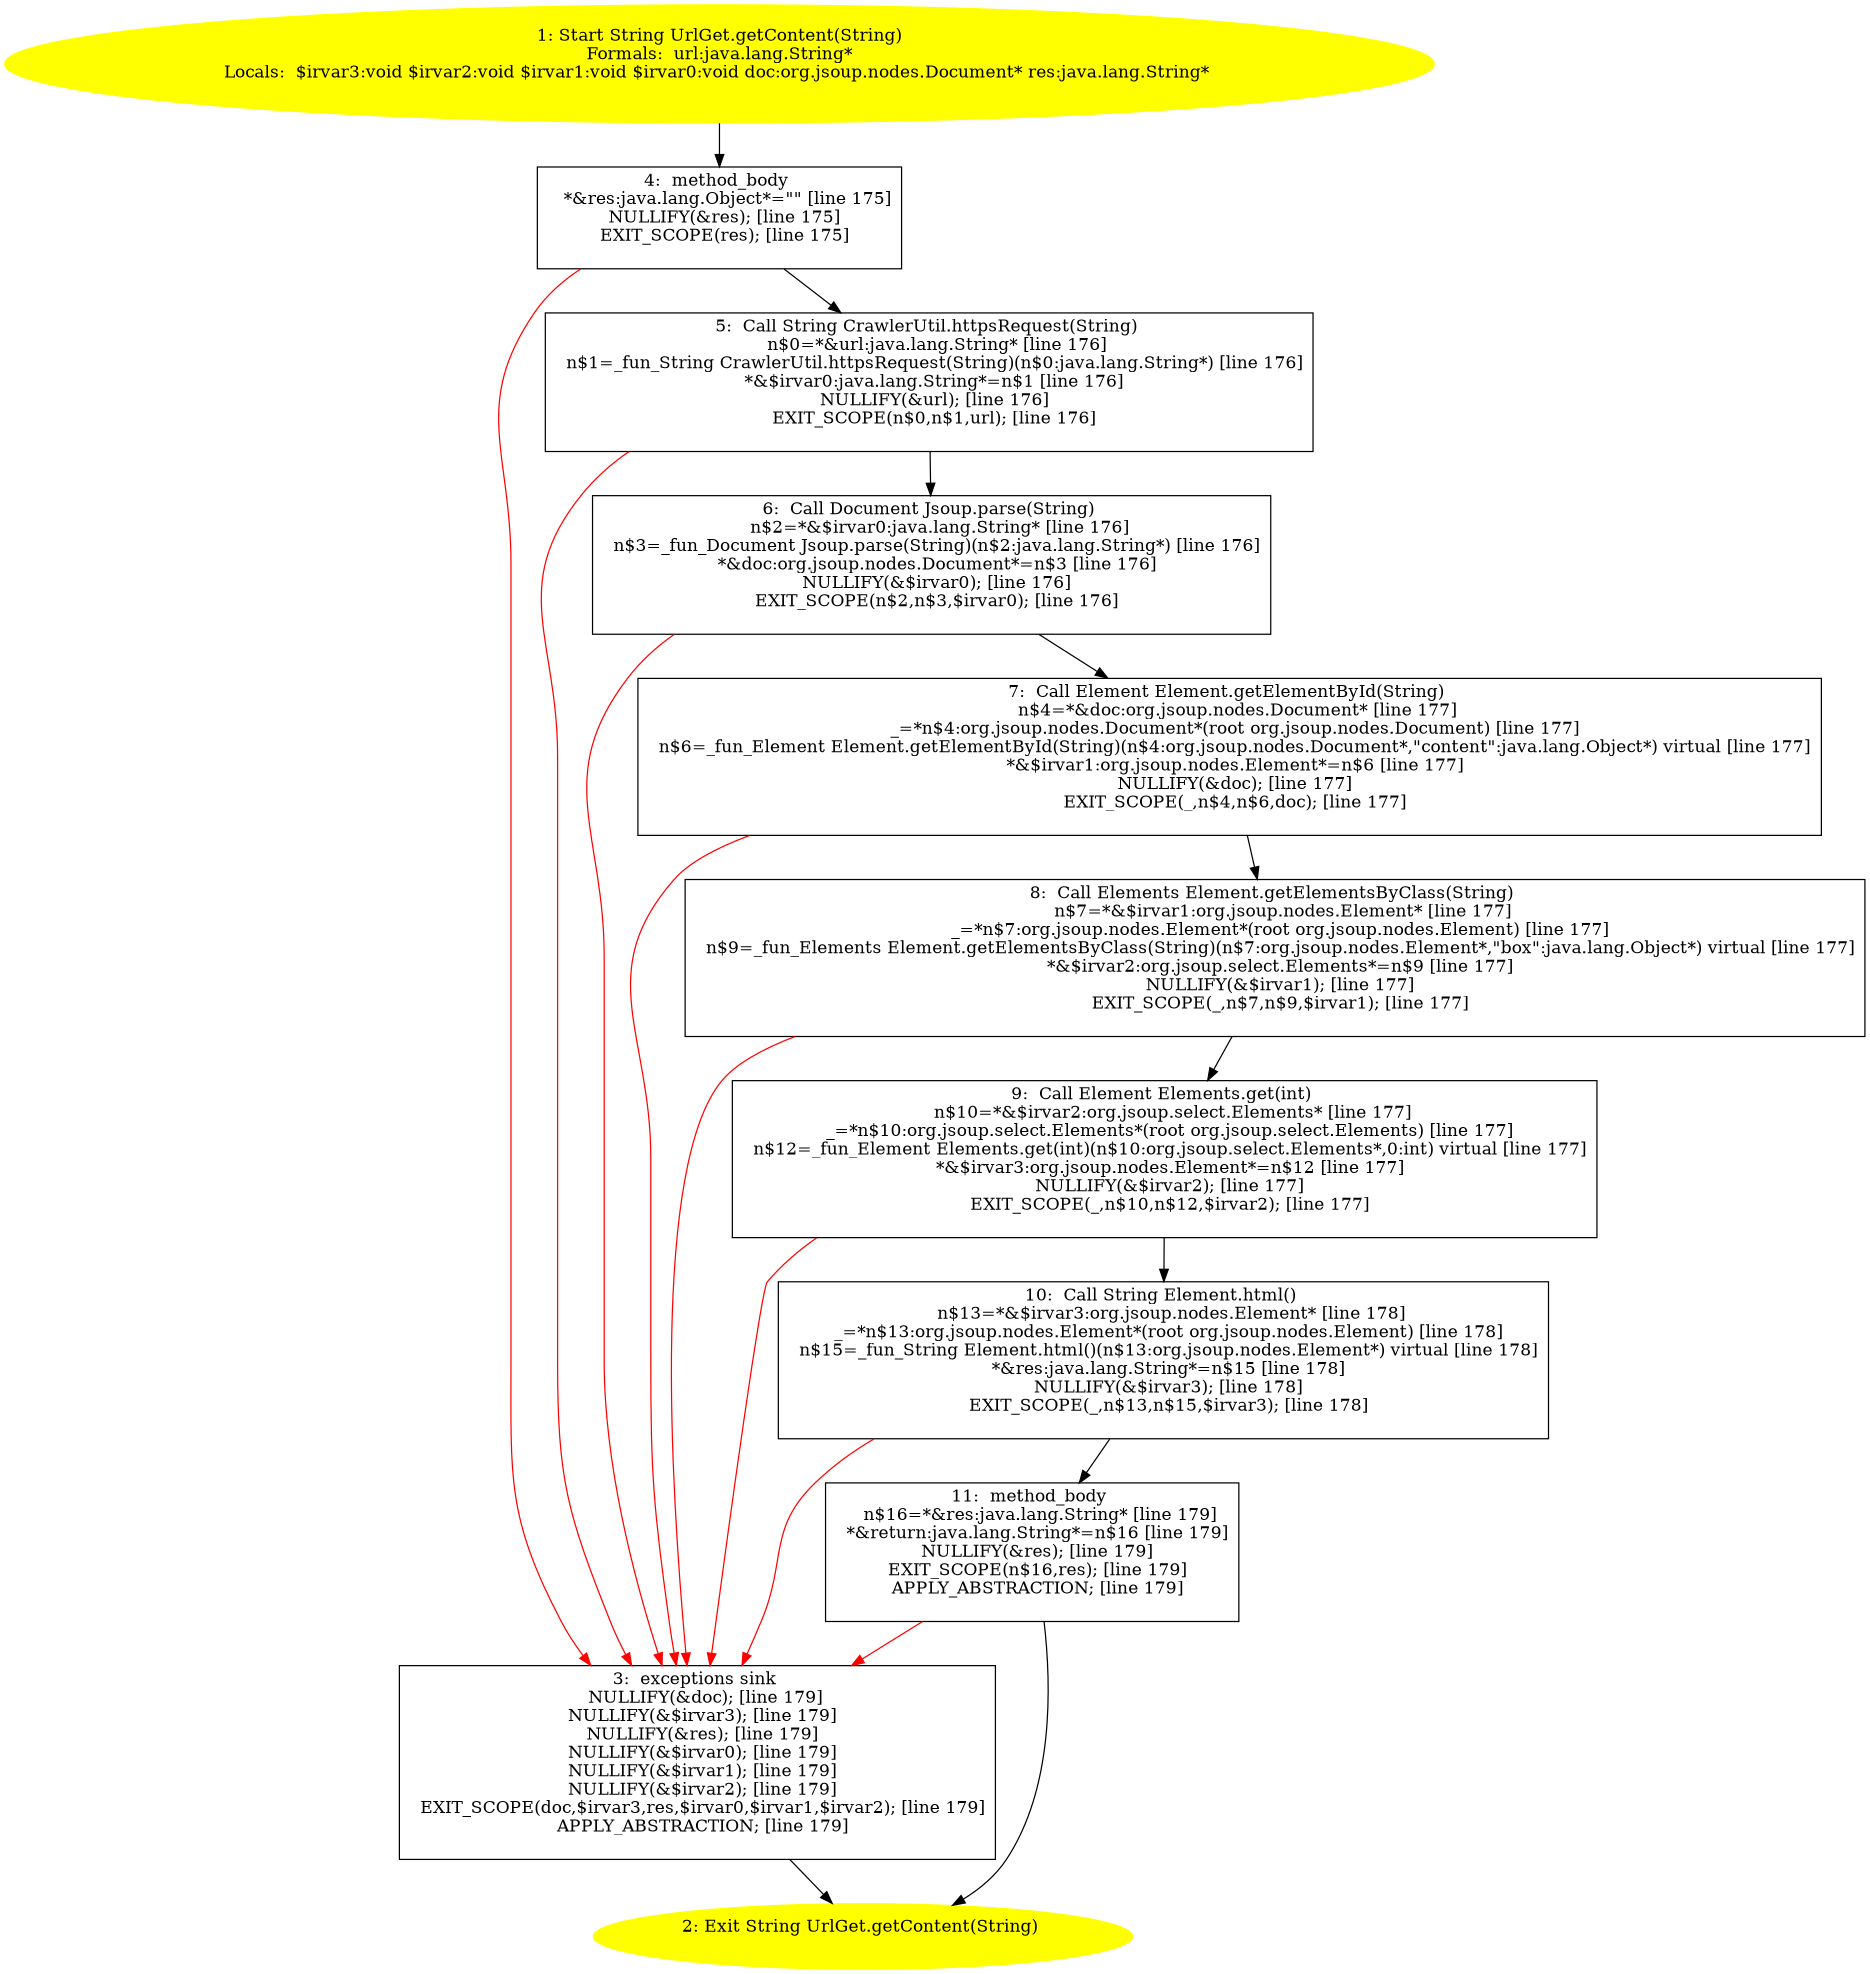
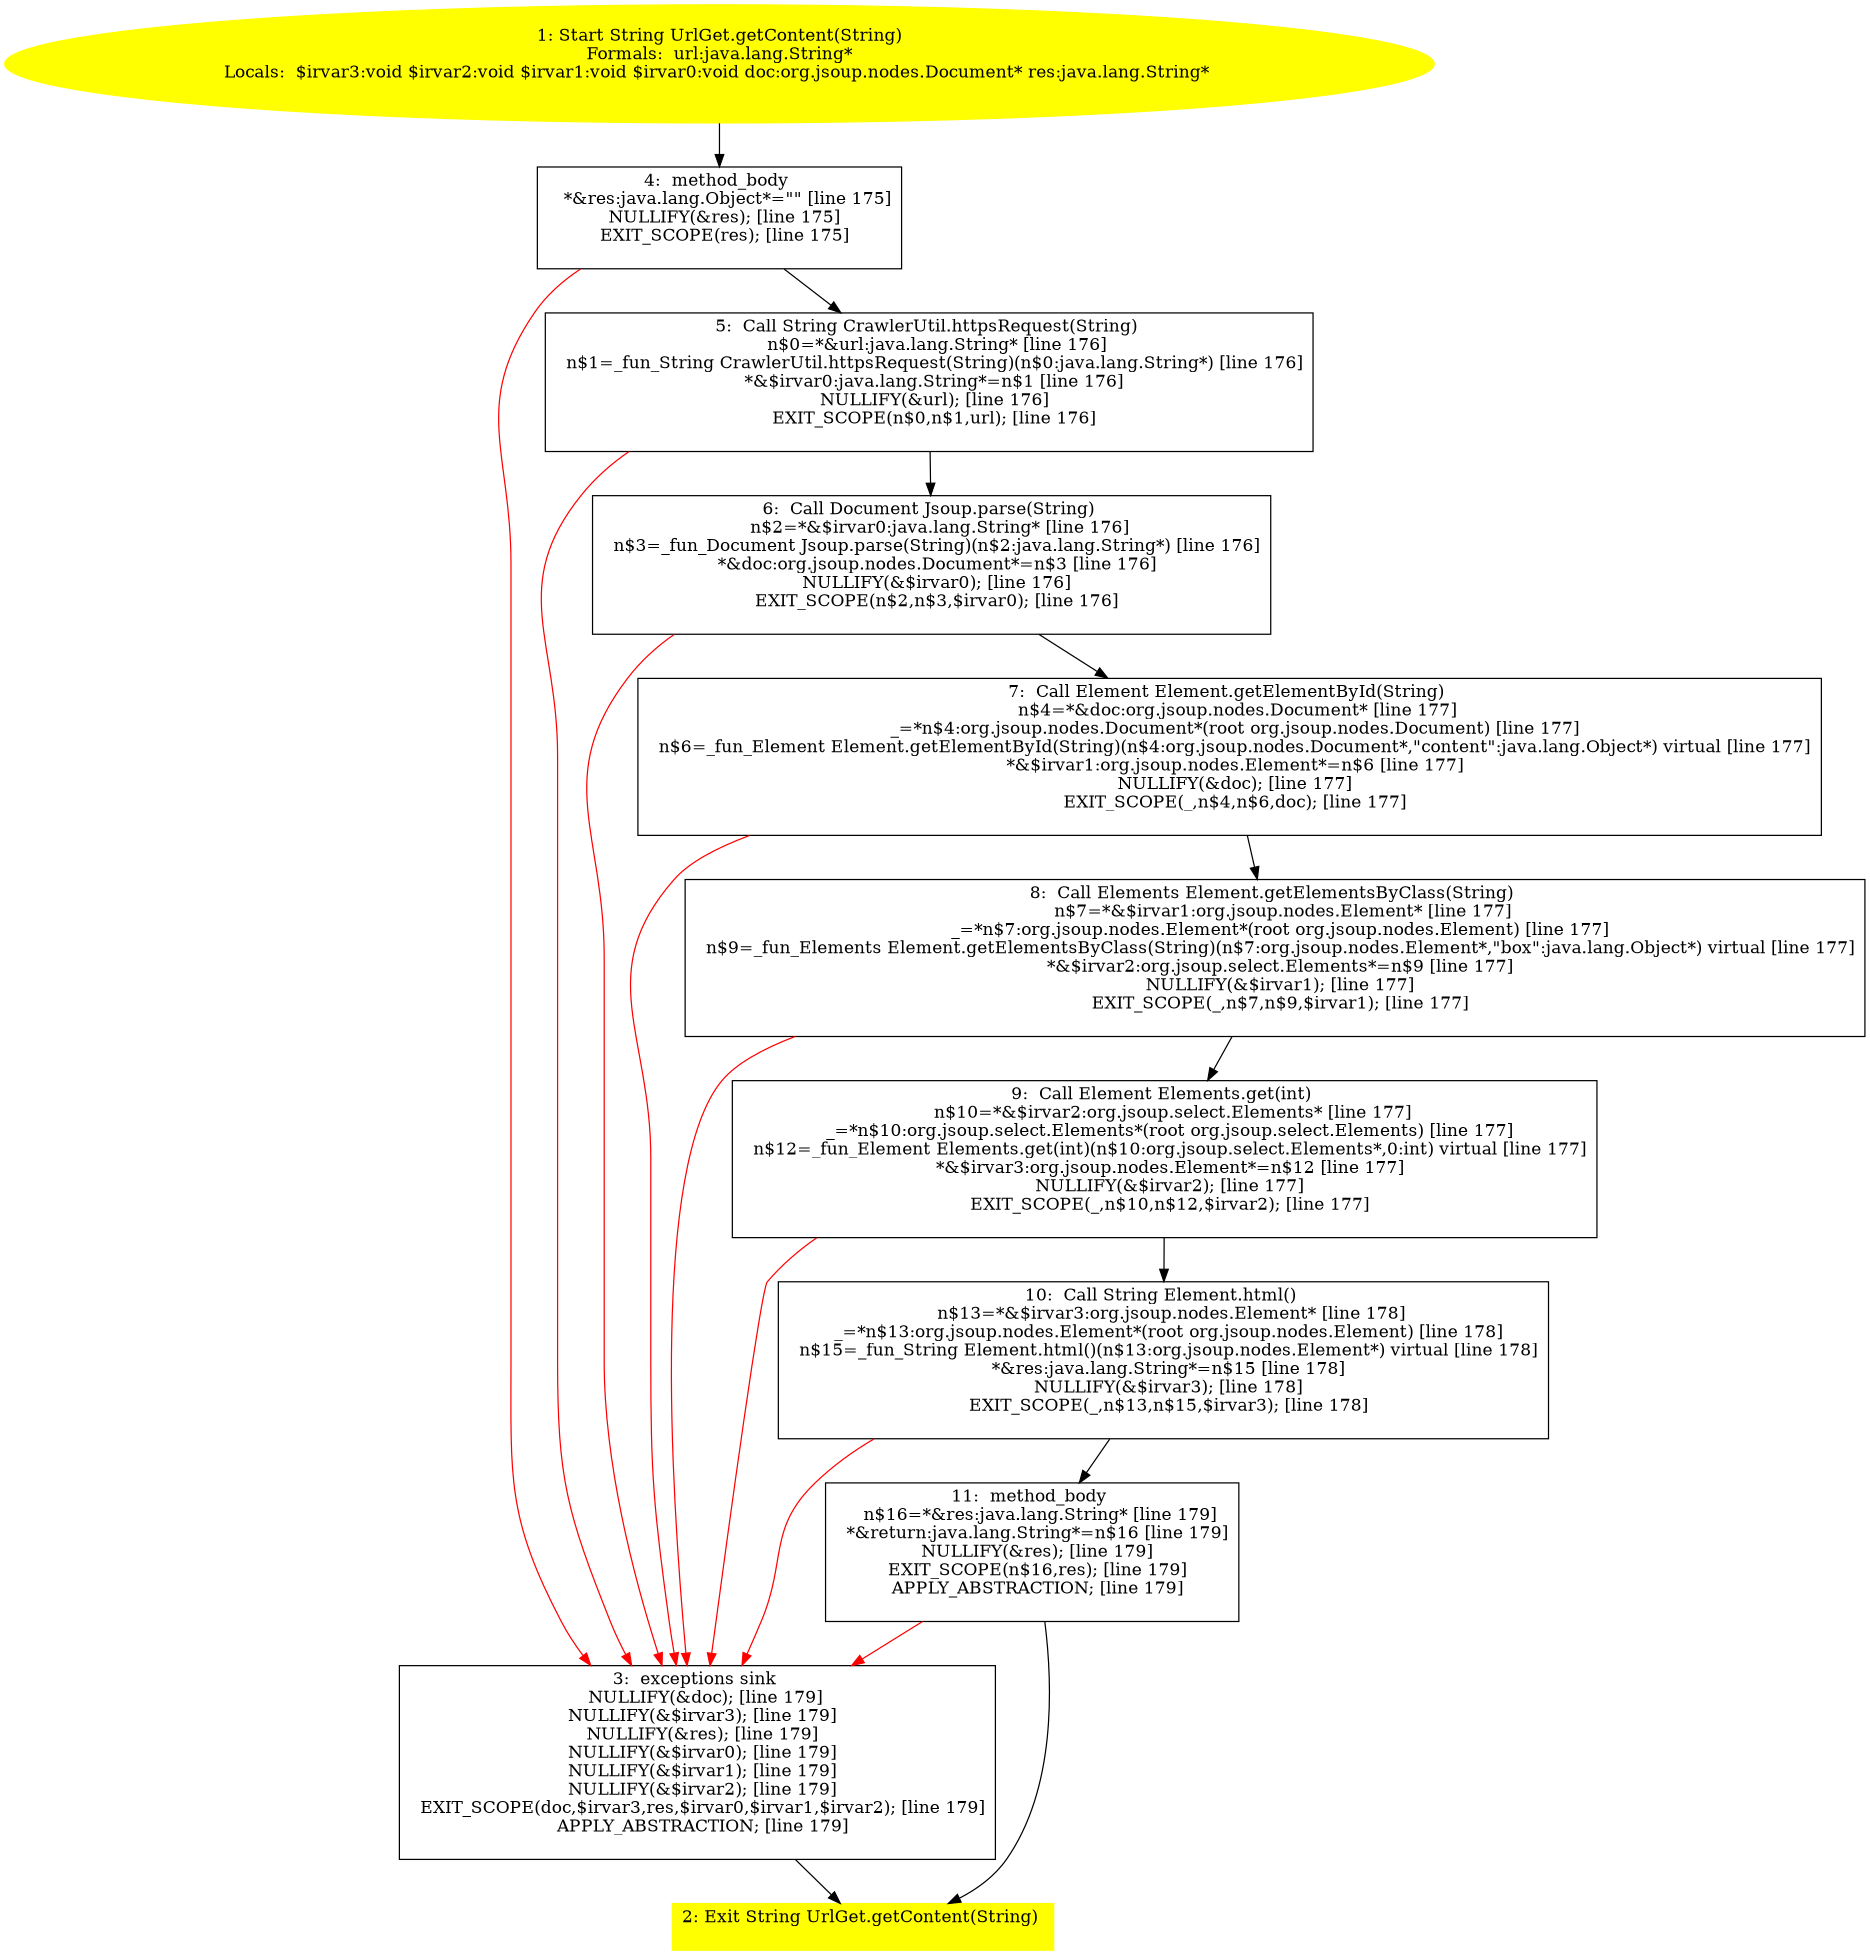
(863, 1937) -> (863, 1927)
